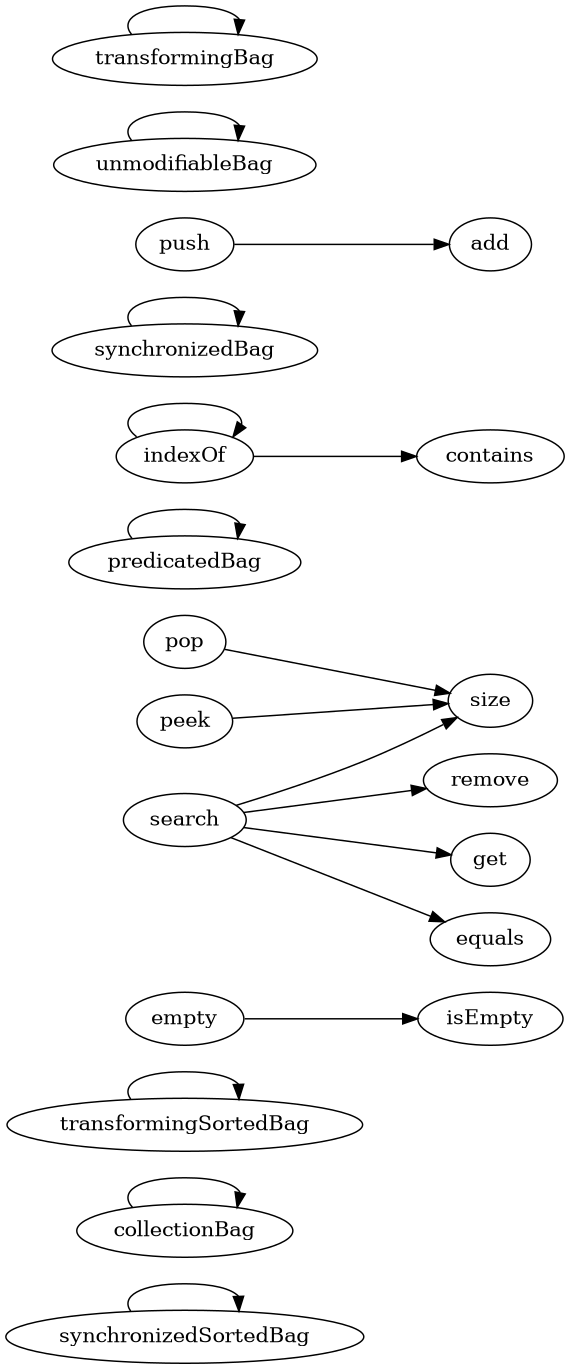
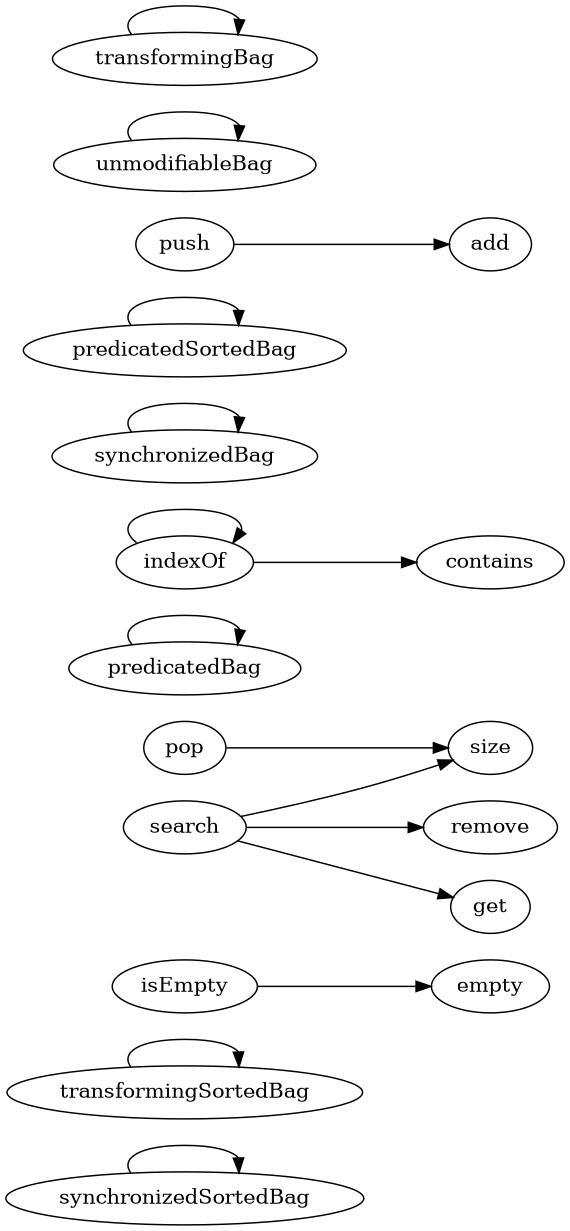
none -> (185, 350)
(185, 721) -> none
(490, 939) -> none
(323, 1019) -> (337, 986)
(185, 1231) -> none
